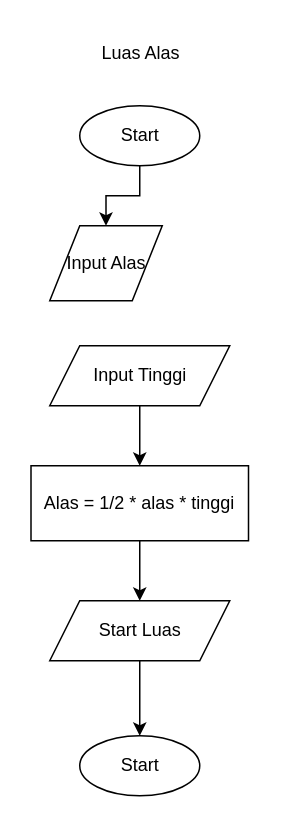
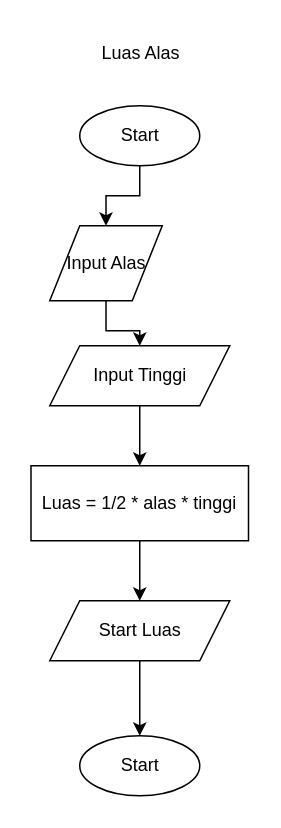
none -> (110, 331)
(140, 503) -> (140, 503)
